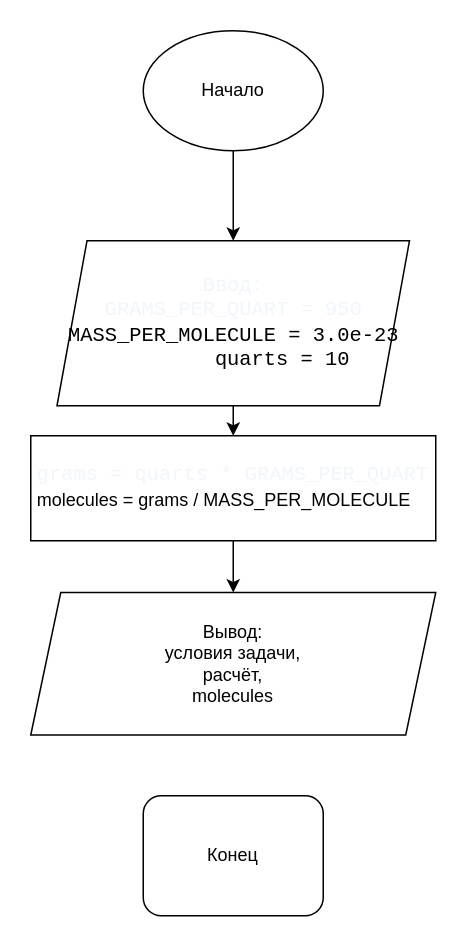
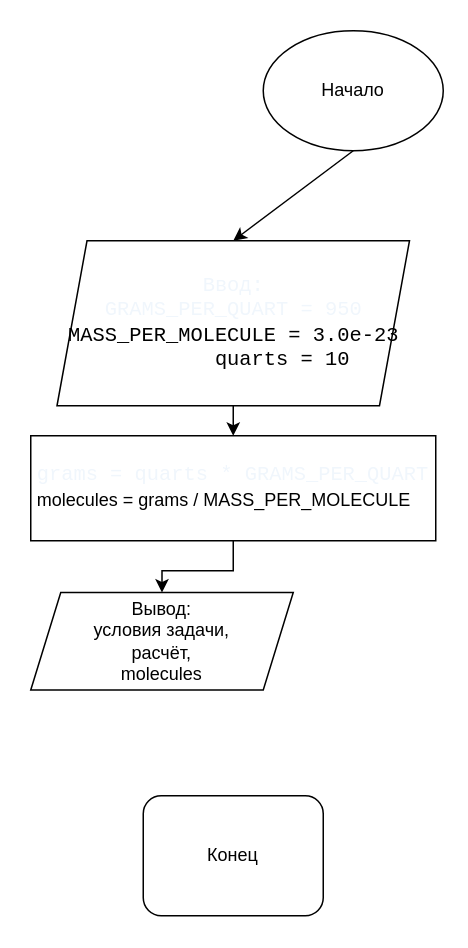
(233, 91) -> (353, 91)
(233, 664) -> (162, 641)
